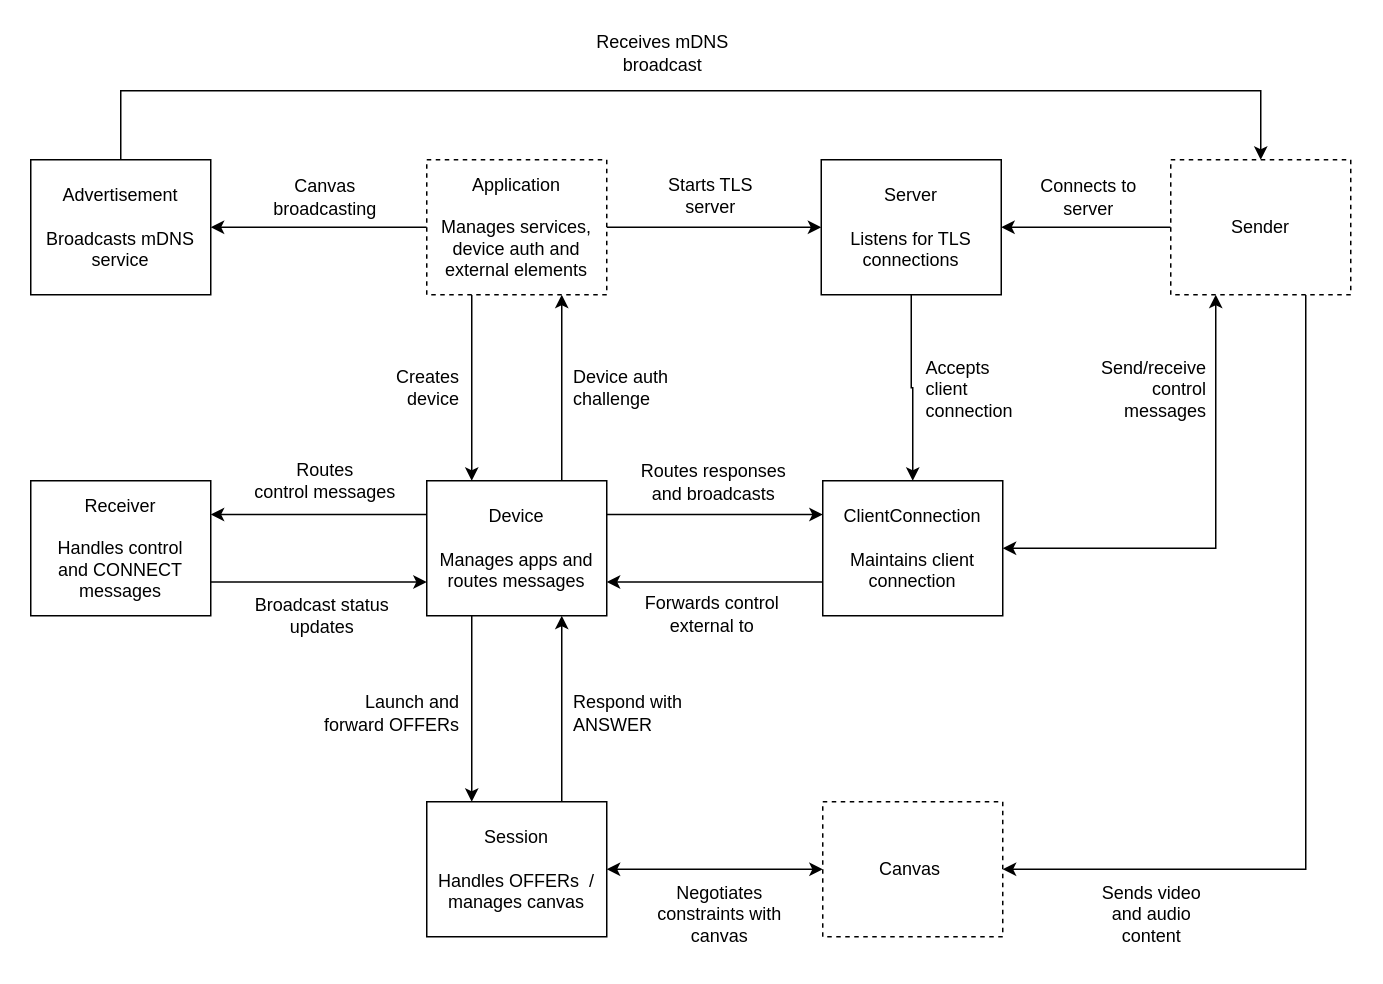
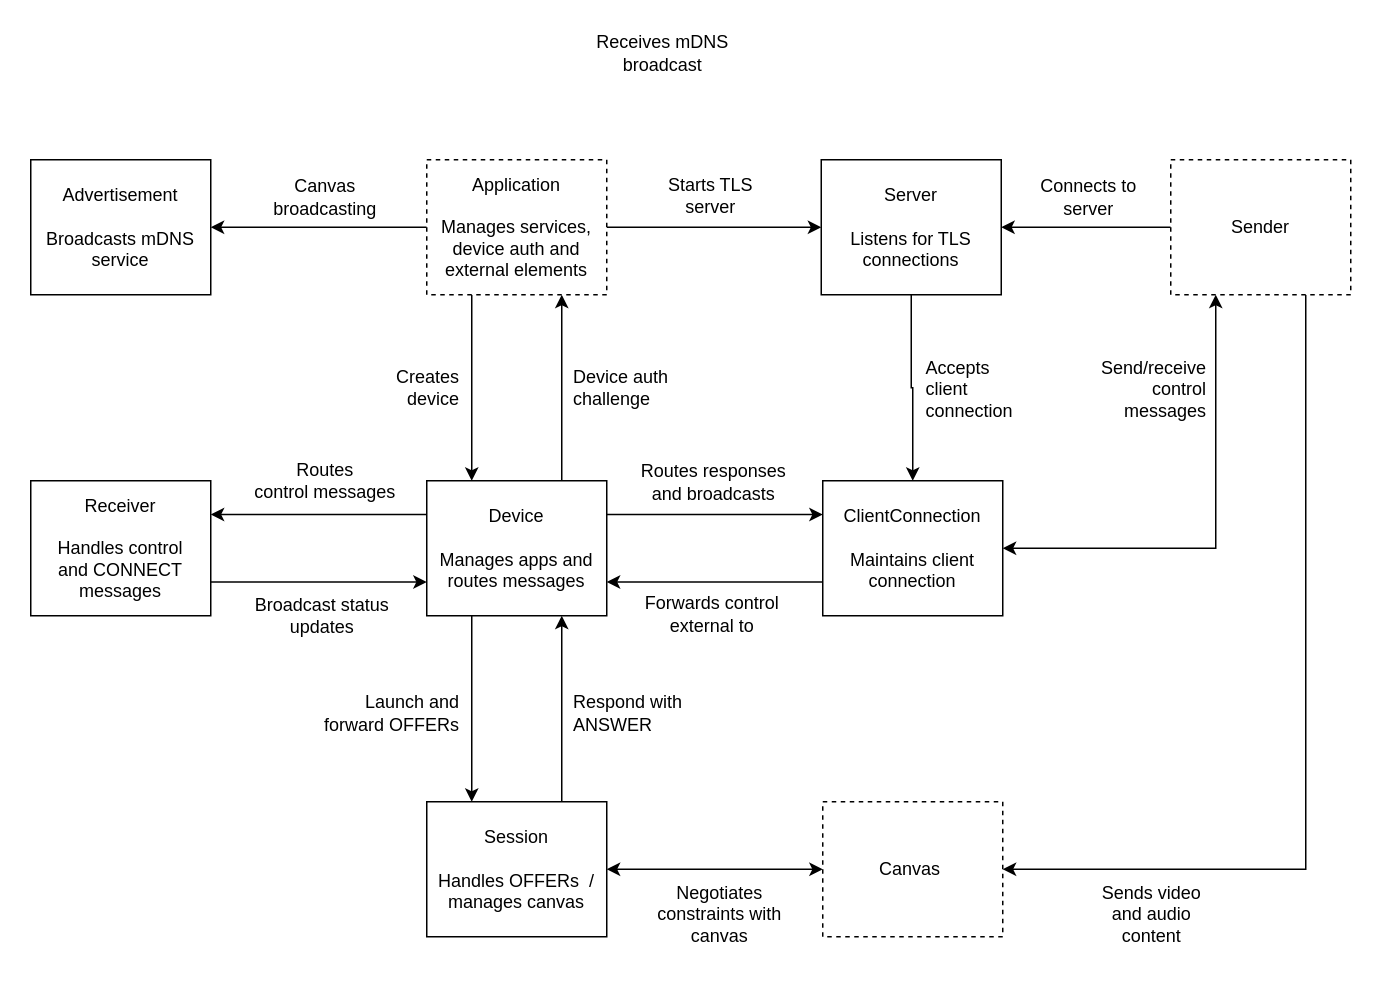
(686, 91) -> none
